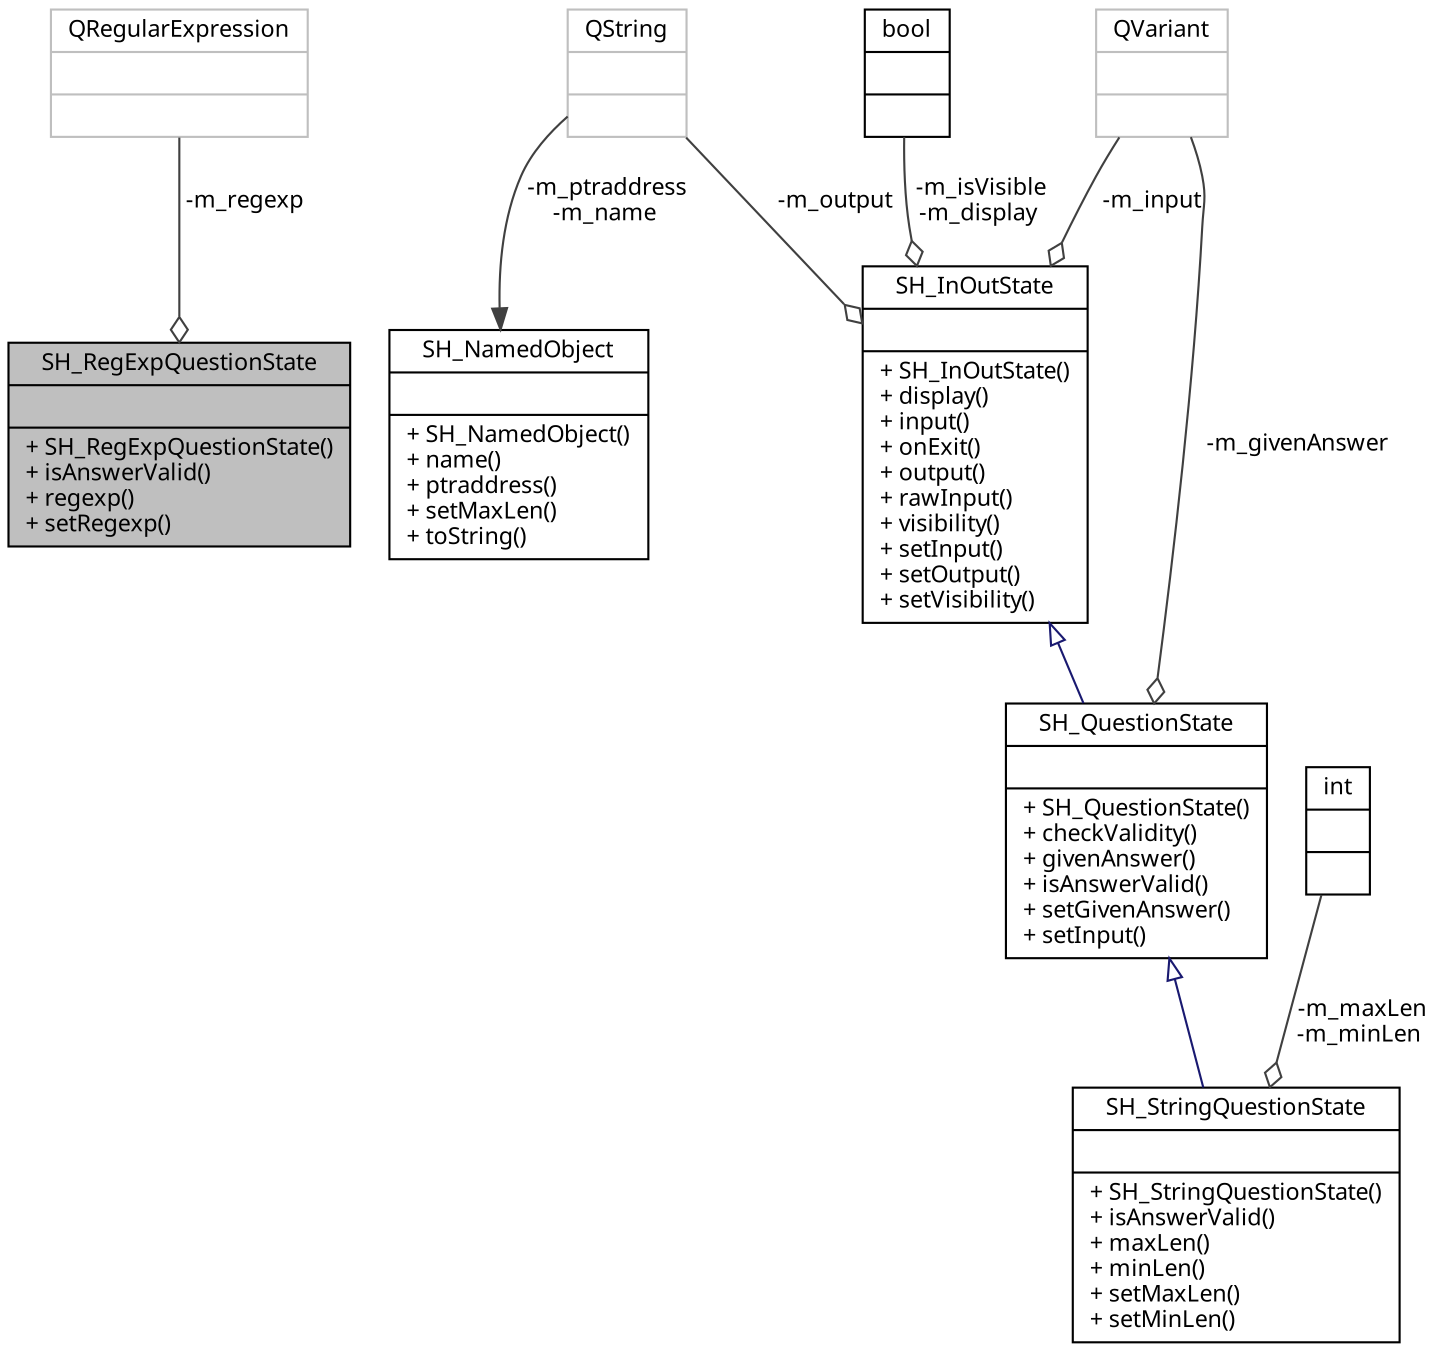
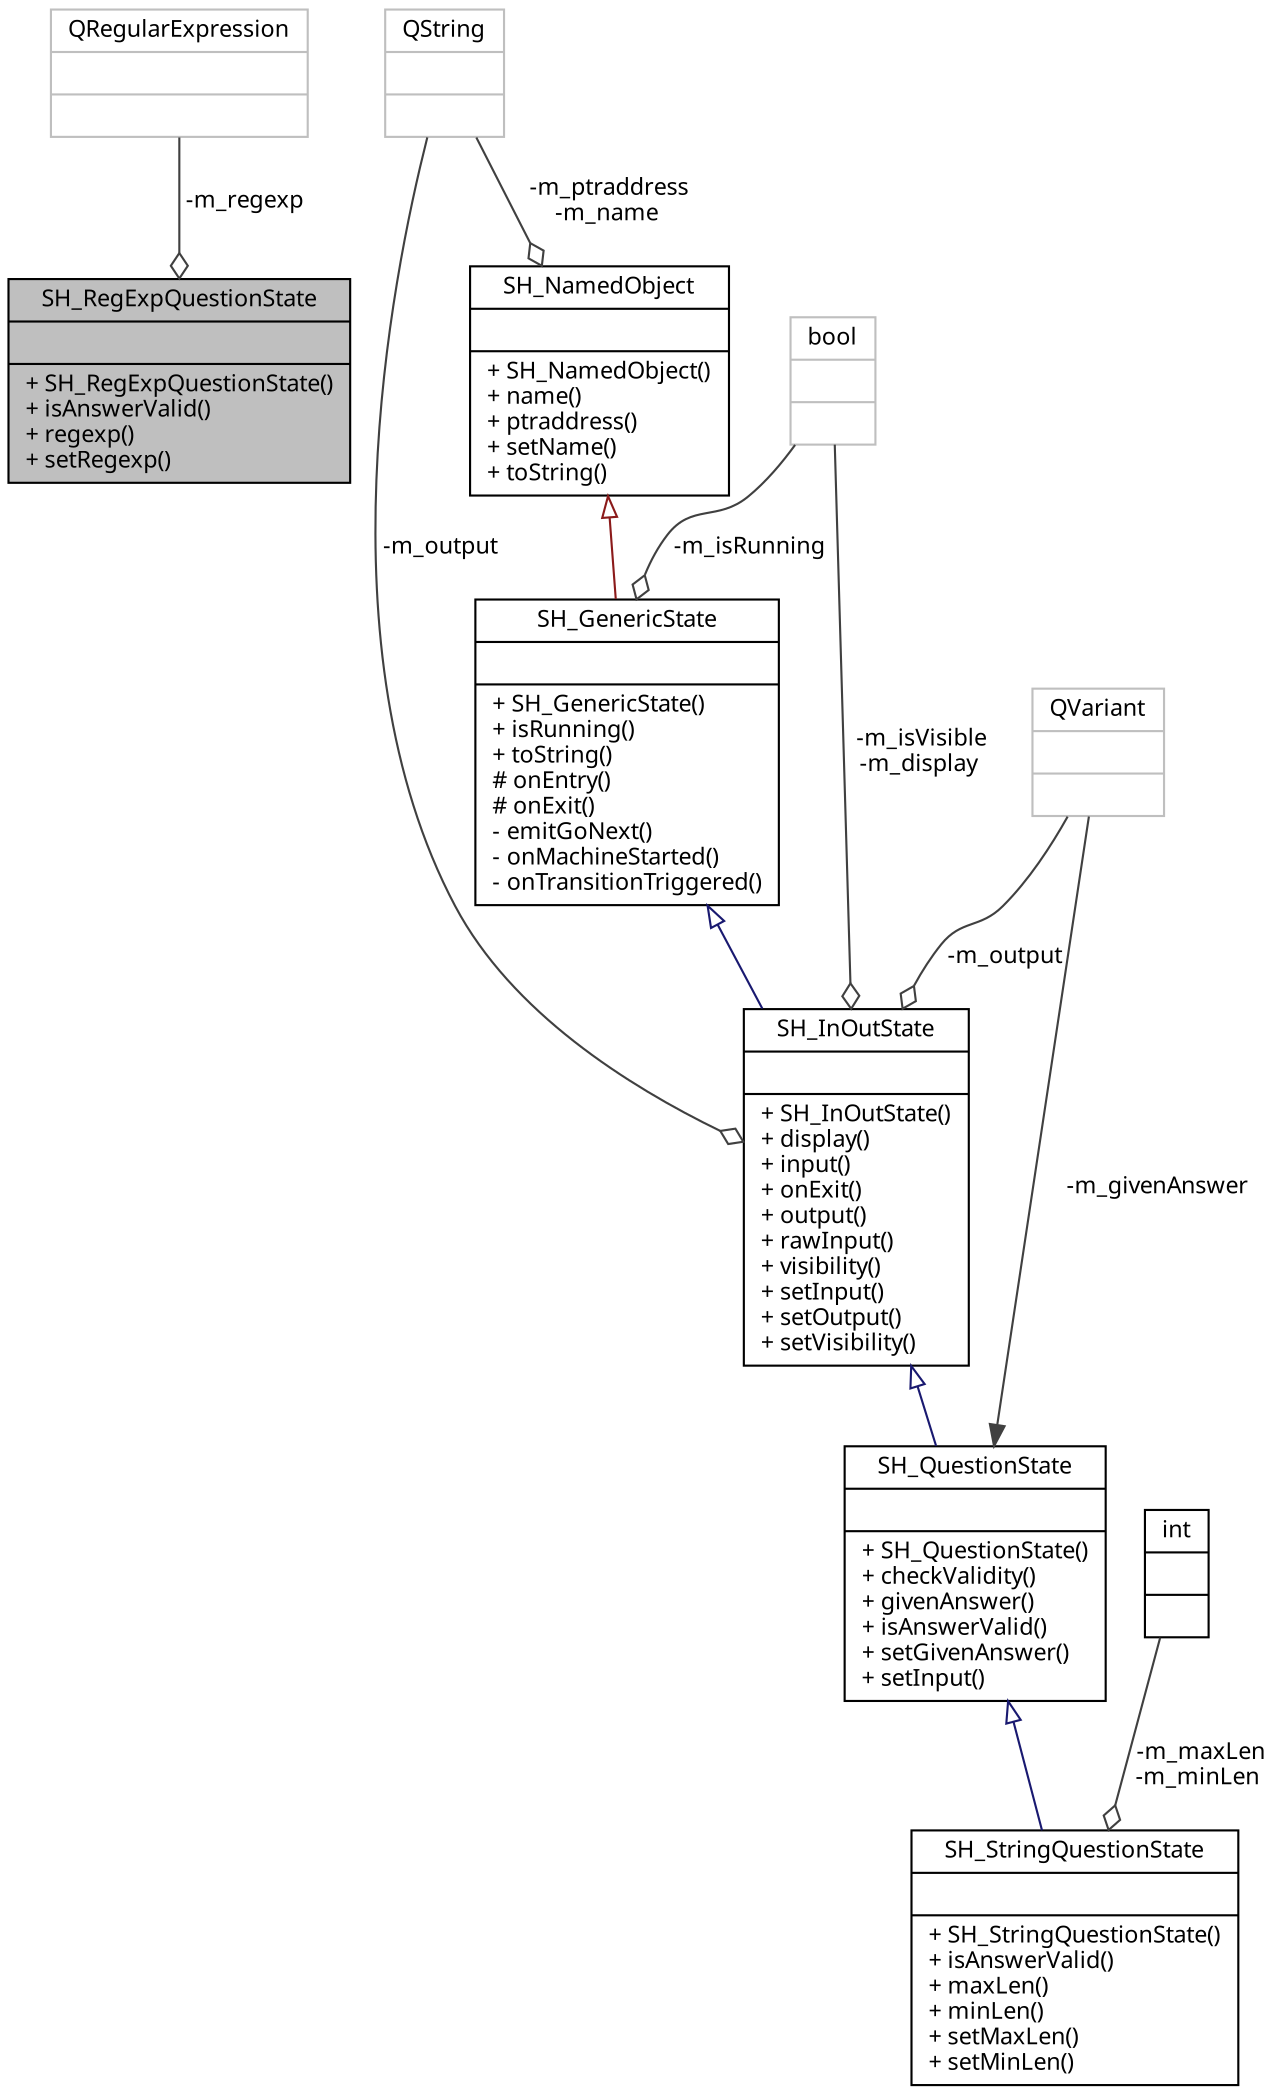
(907, 73) -> (833, 381)
(1149, 202) -> (1003, 957)
(511, 204) -> (503, 190)
(1188, 407) -> (1043, 1121)
(482, 511) -> (552, 448)
none -> (627, 752)
